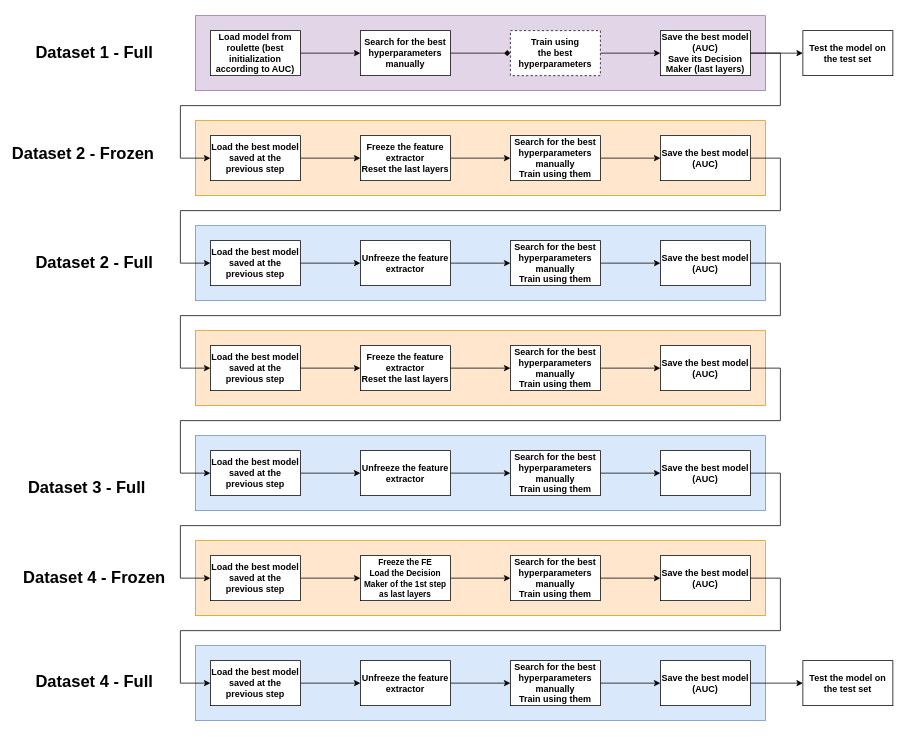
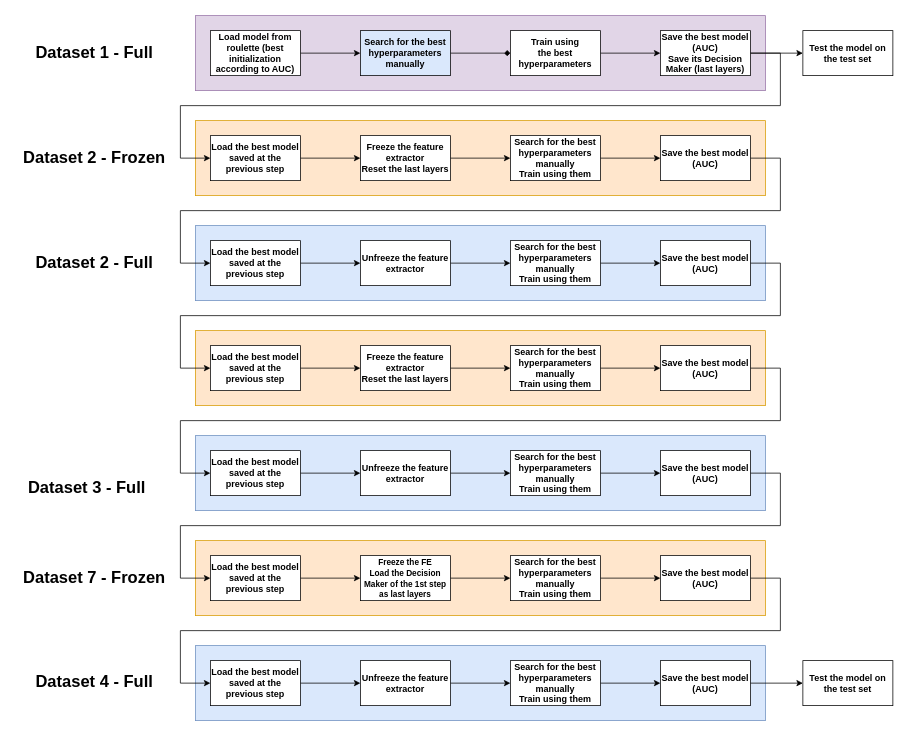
(405, 53) -> (405, 53)
(555, 53) -> (555, 53)
(83, 154) -> (94, 158)
(95, 578) -> (95, 578)
